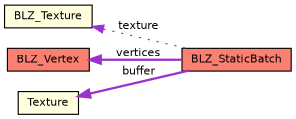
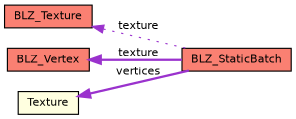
(48, 16) -> (48, 16)
(137, 53) -> (137, 53)
(137, 72) -> (137, 72)
